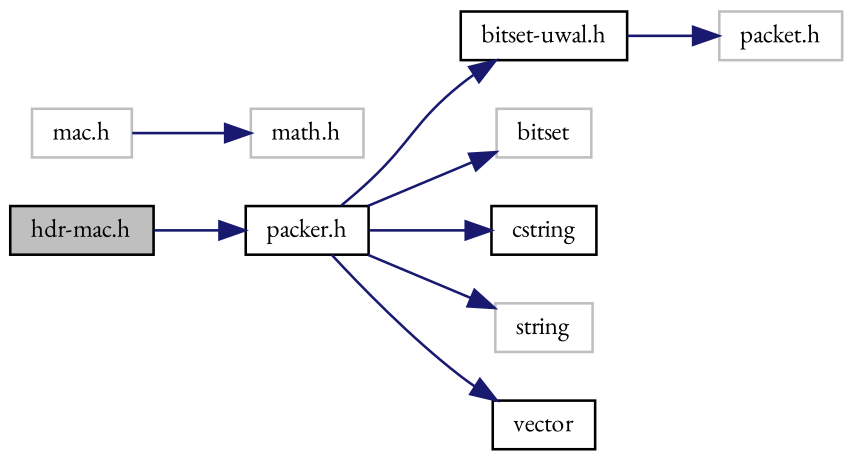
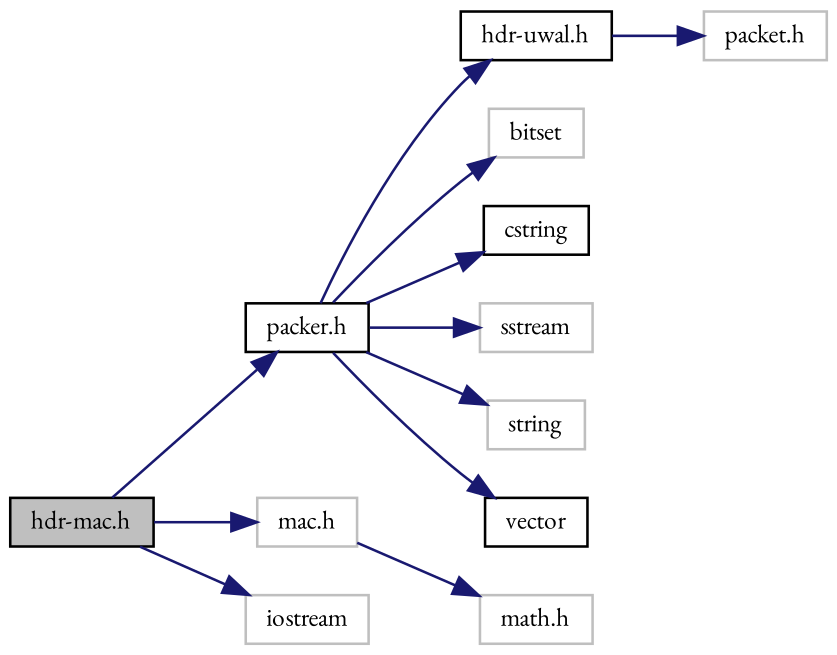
(544, 36) -> (536, 36)
none -> (536, 328)
none -> (193, 522)
none -> (307, 619)
